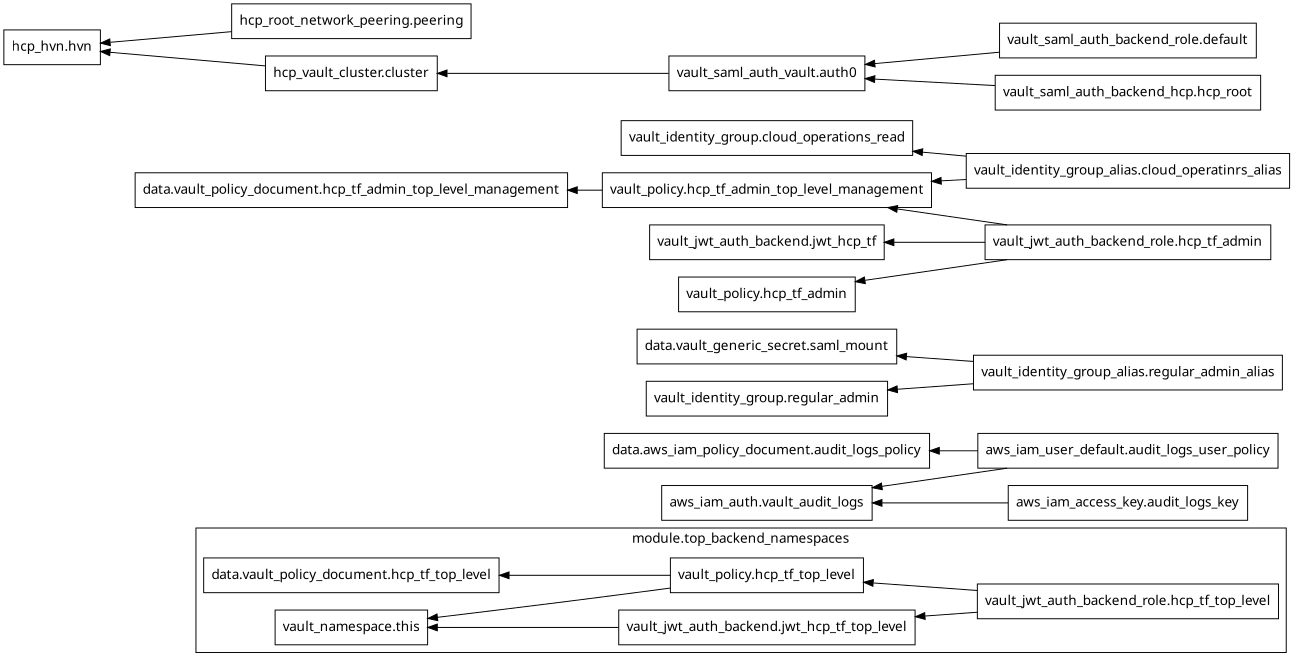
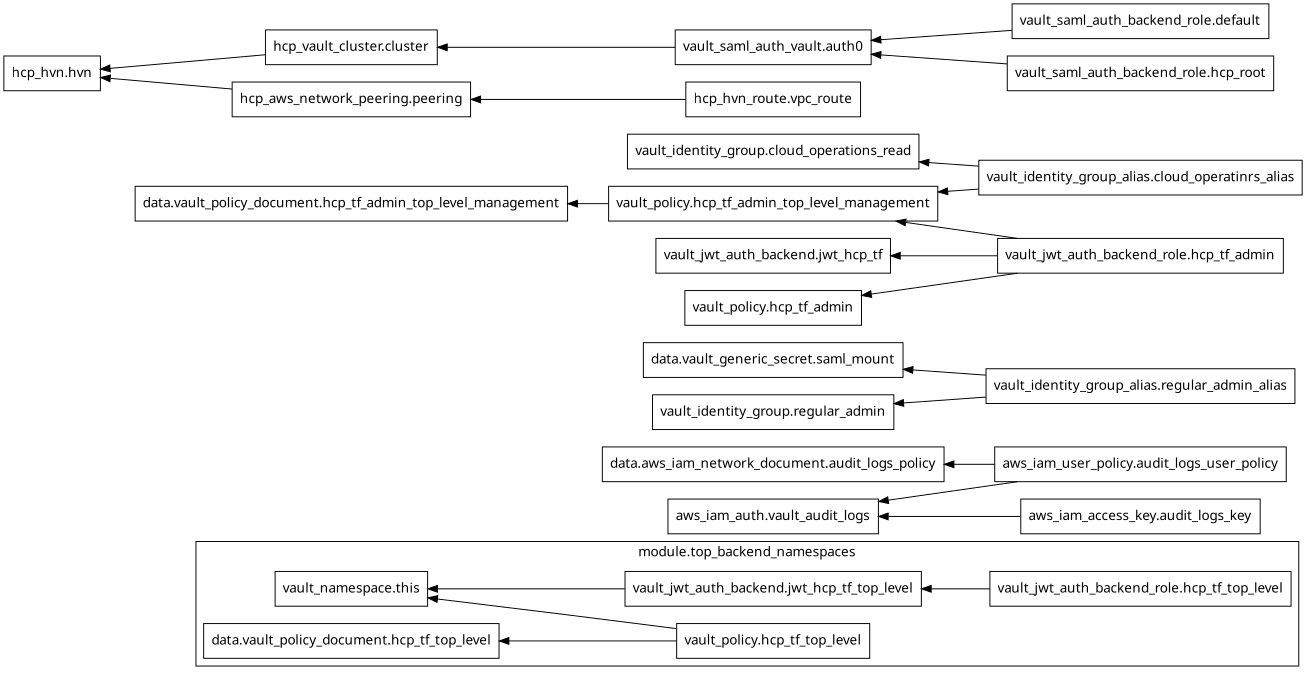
(351, 21) -> (351, 99)
(1128, 93) -> (1140, 73)
none -> (773, 99)
(767, 451) -> (773, 464)
(1128, 451) -> (1140, 464)
(925, 587) -> none
